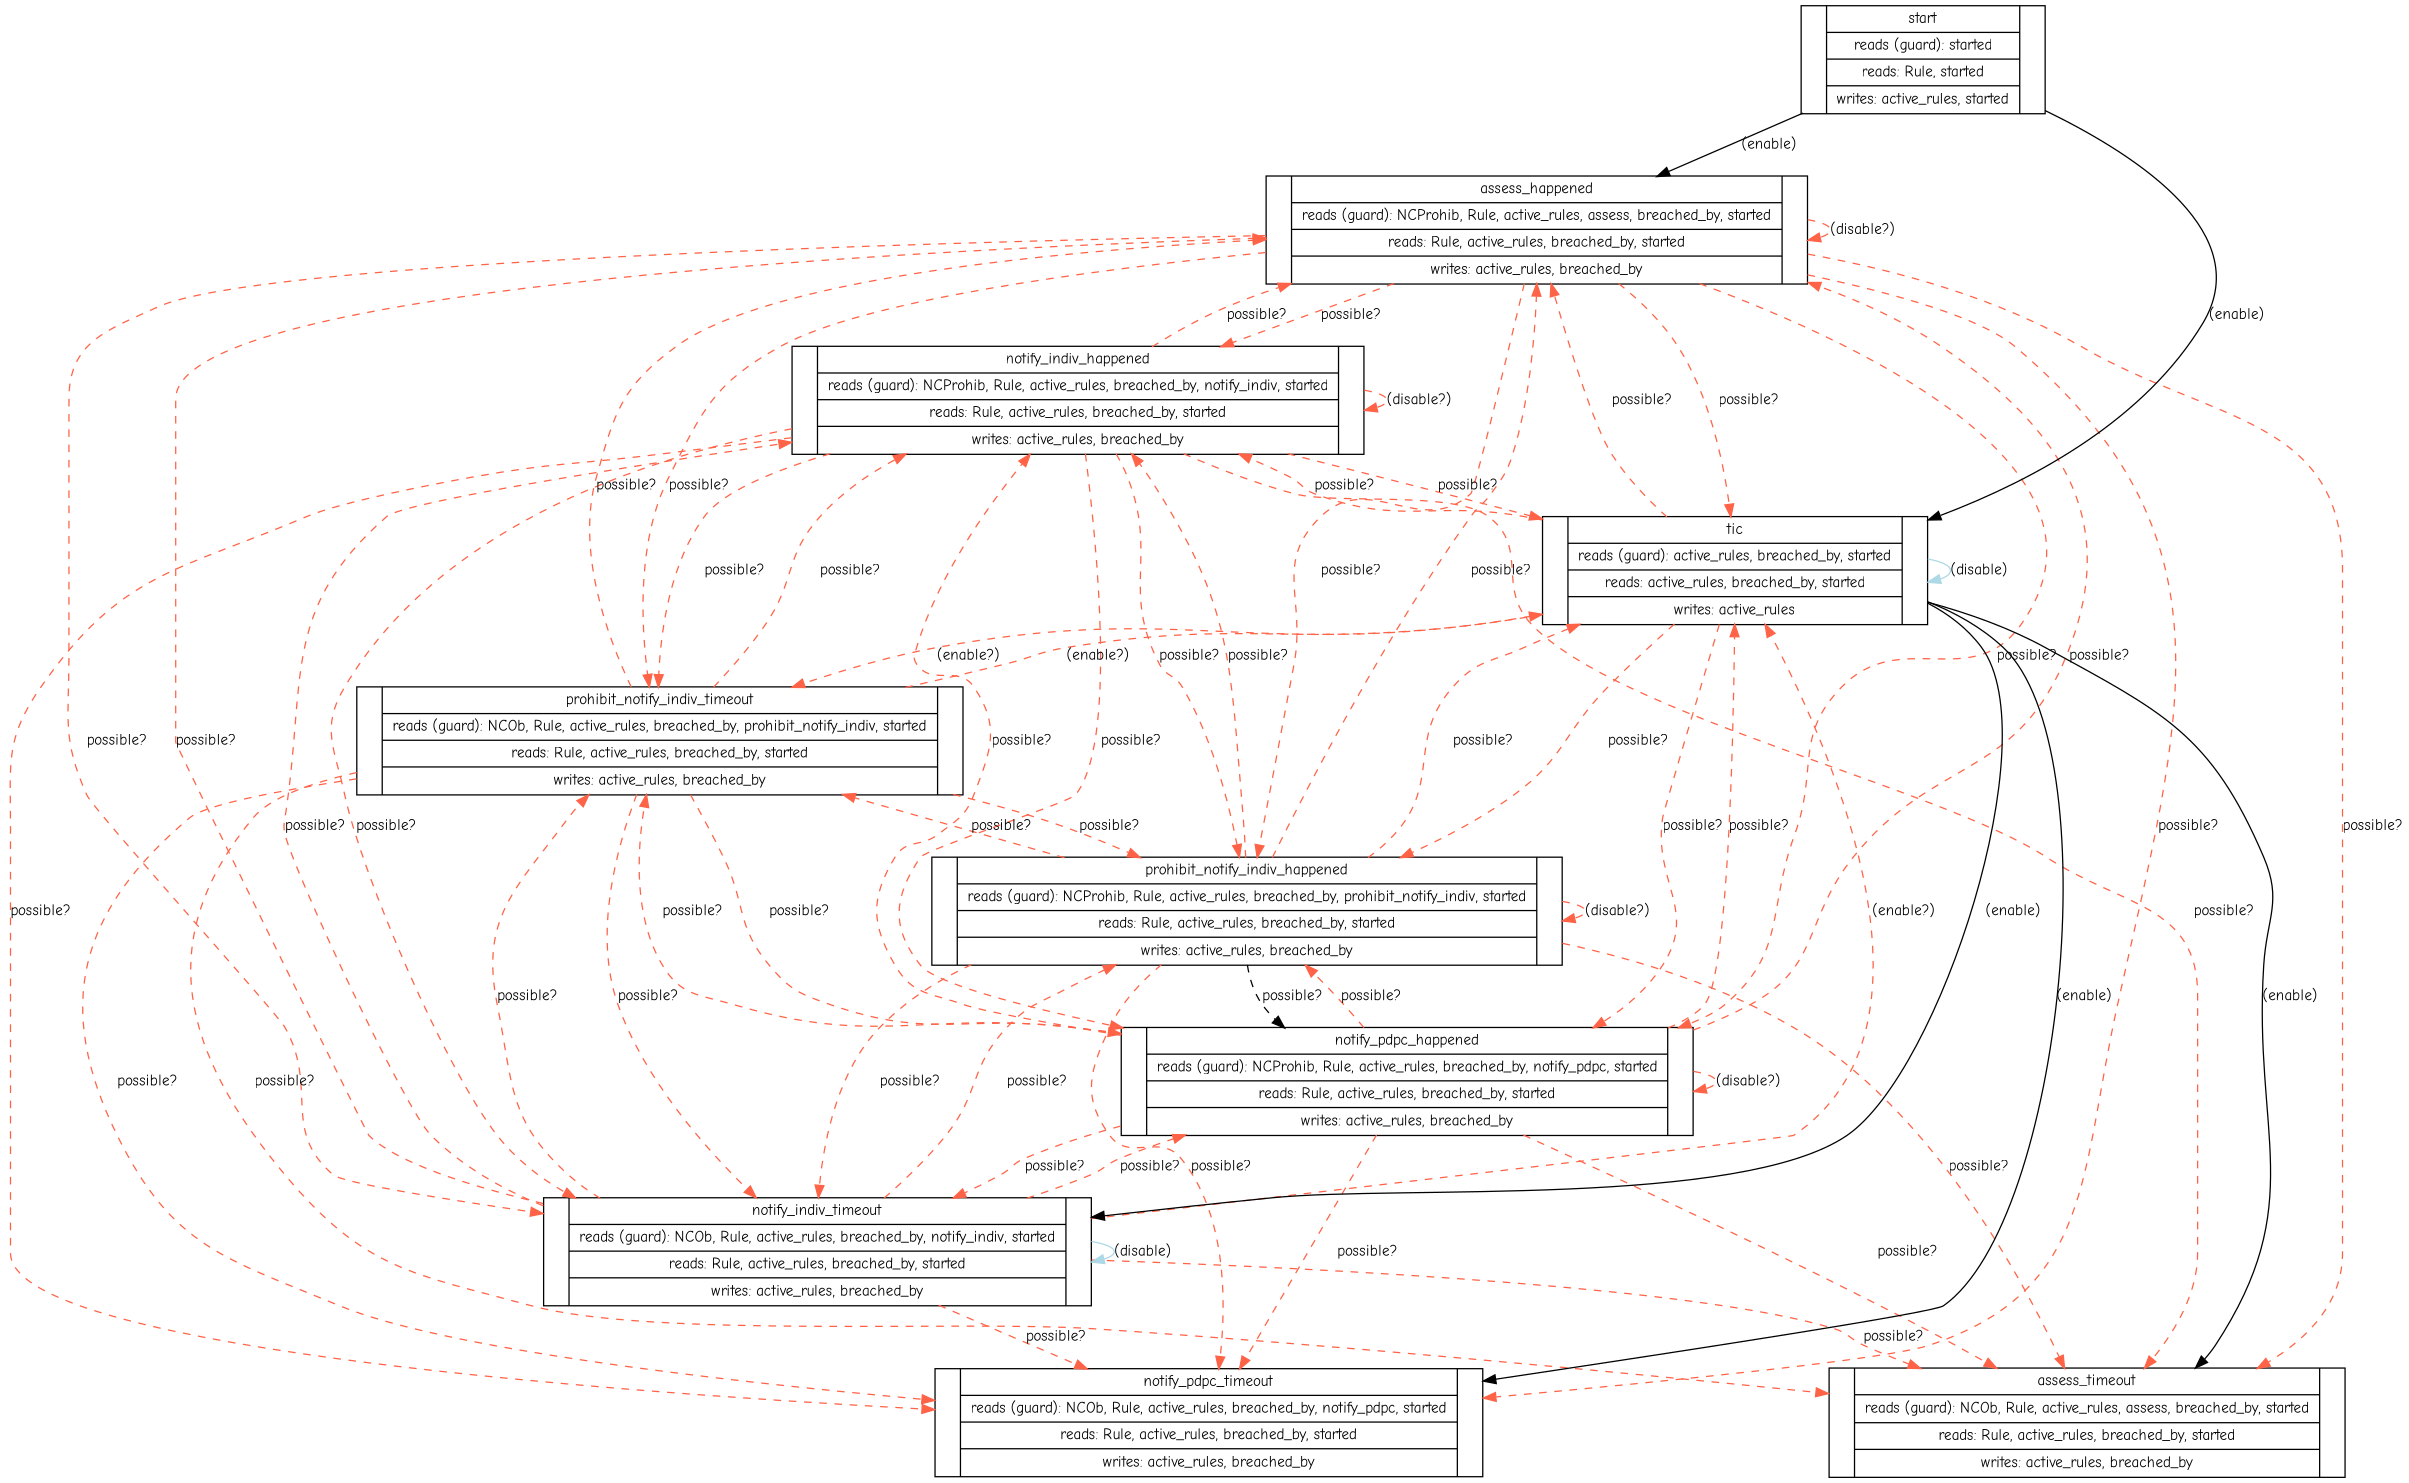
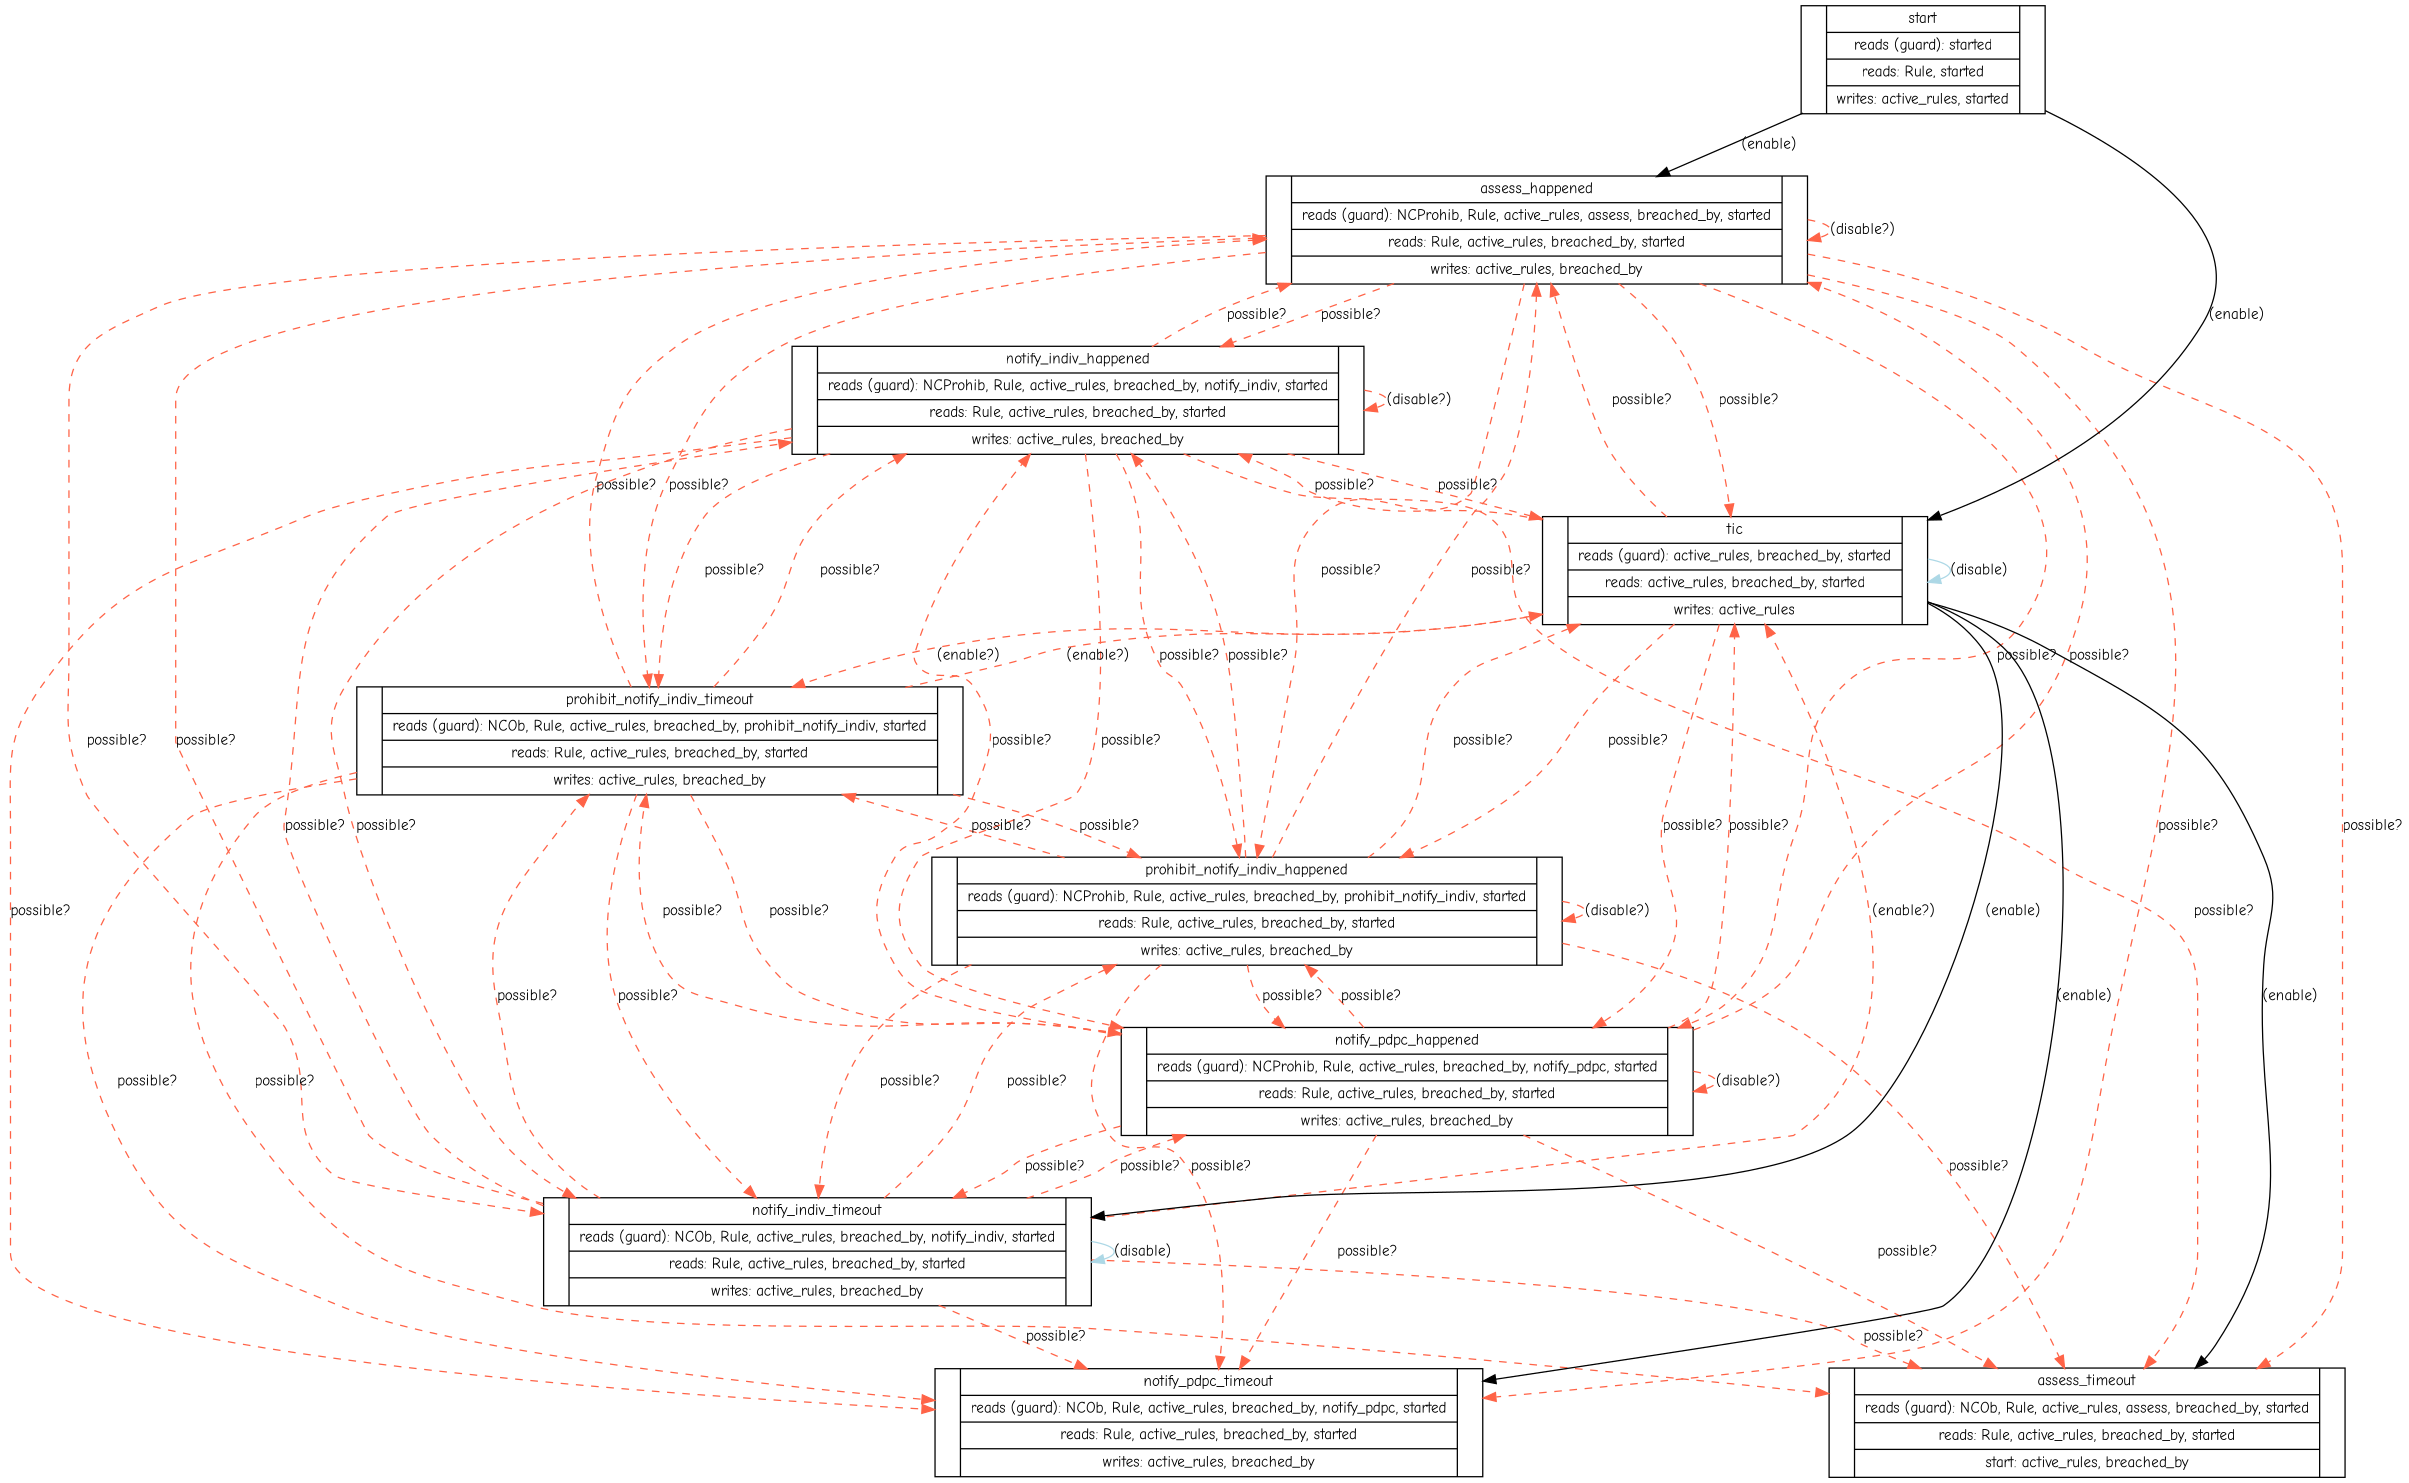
(1256, 995) -> (1256, 995)
(2087, 1463) -> (2087, 1463)
